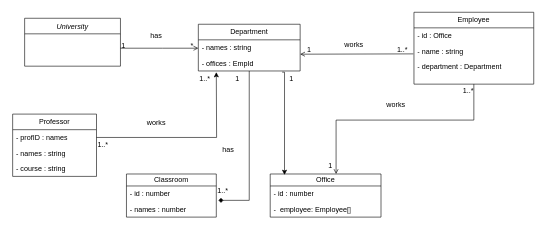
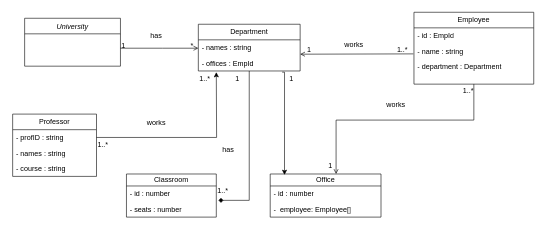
(438, 36) -> (437, 36)
(44, 138) -> (45, 138)
(158, 210) -> (158, 210)
